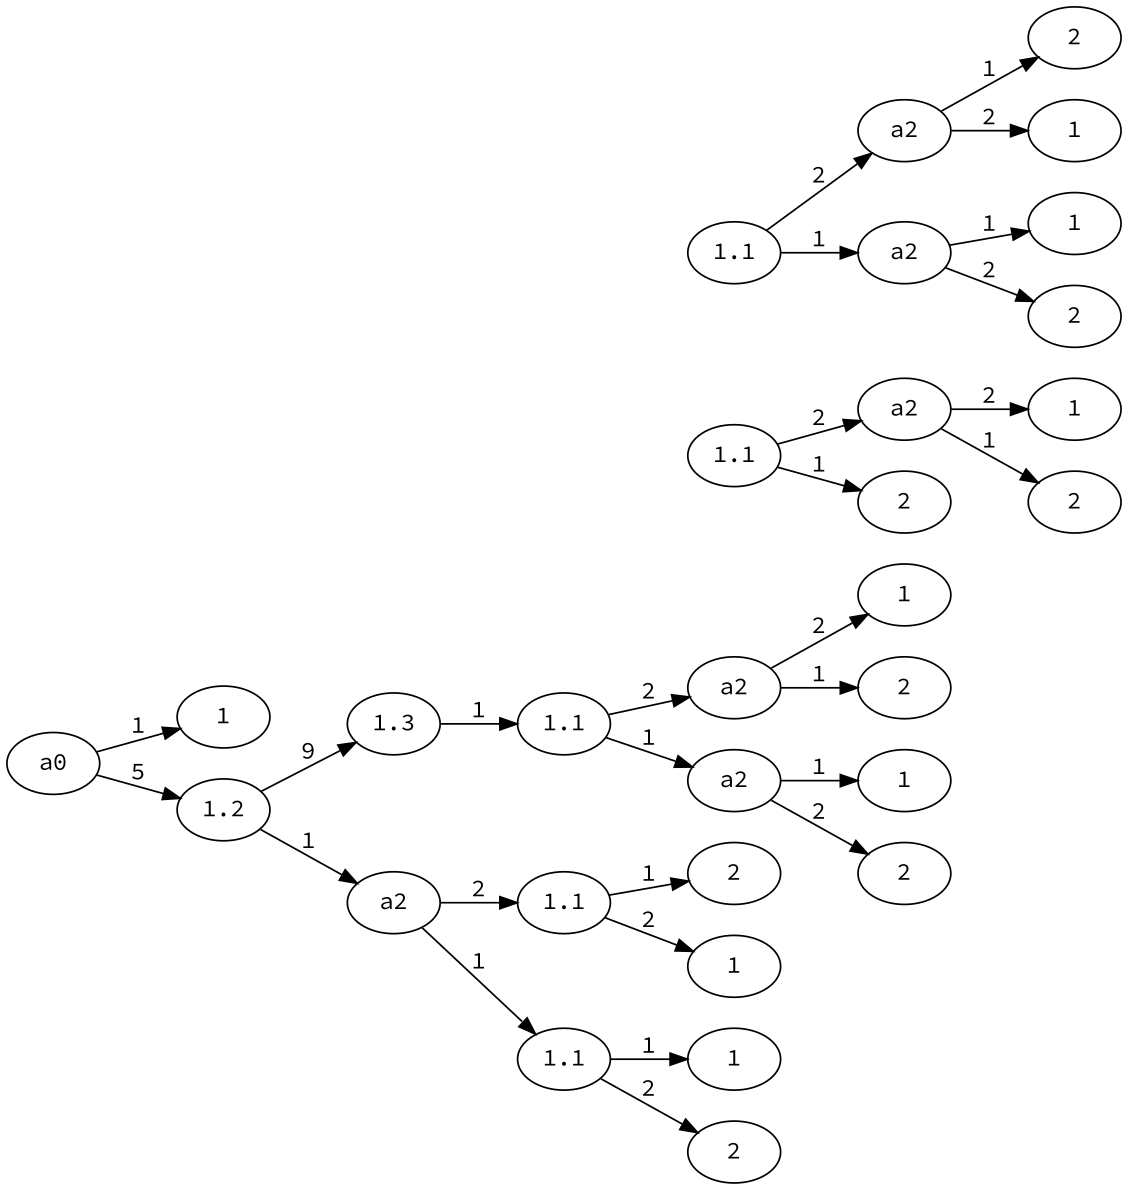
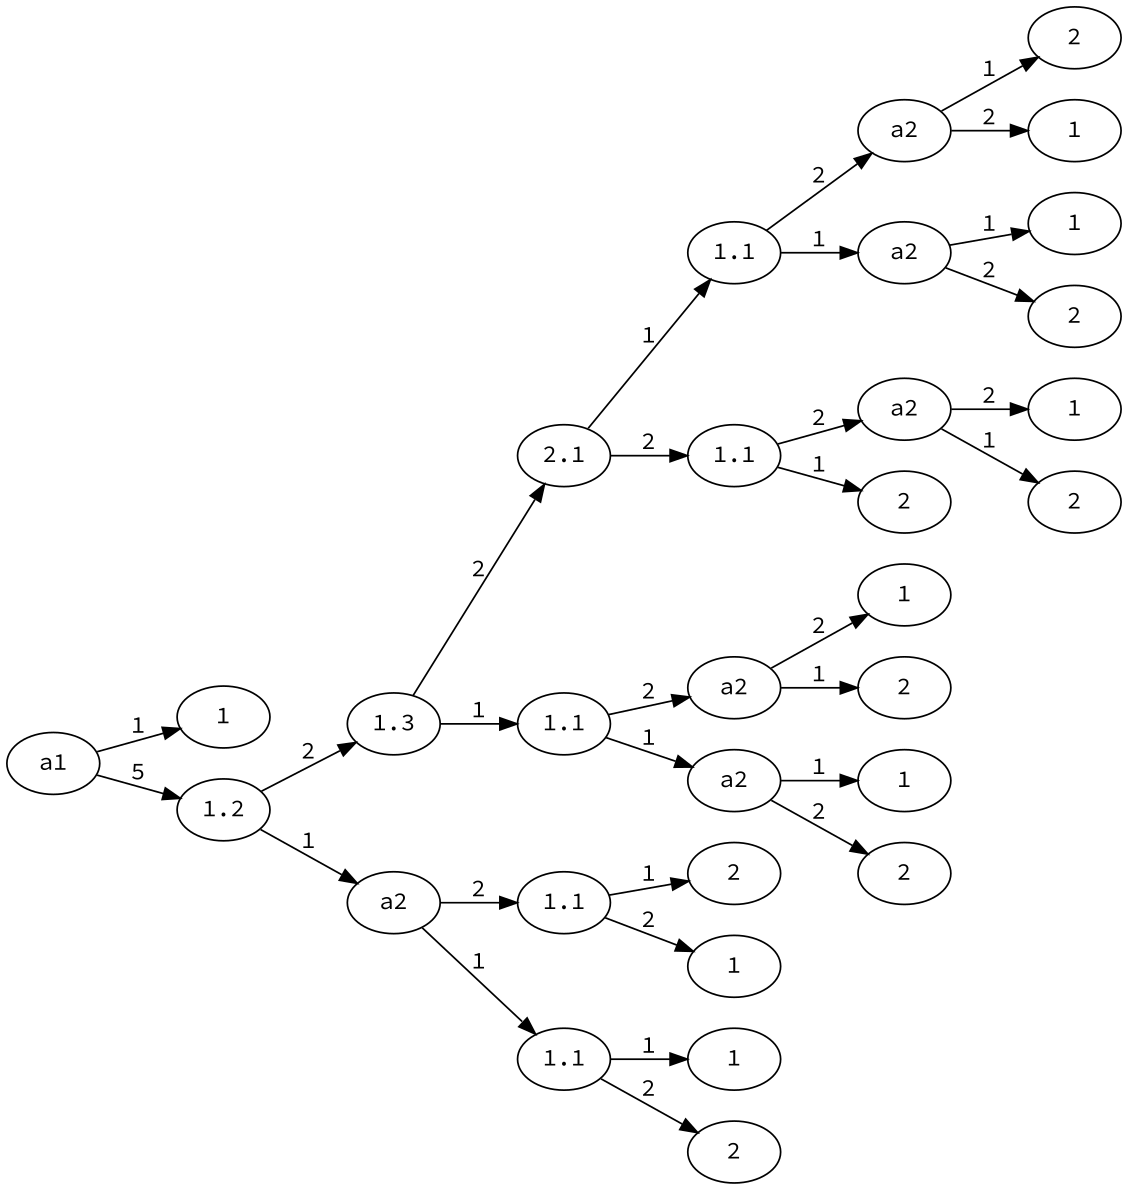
none -> (564, 456)
(309, 752) -> (309, 752)
(53, 763) -> (53, 763)
